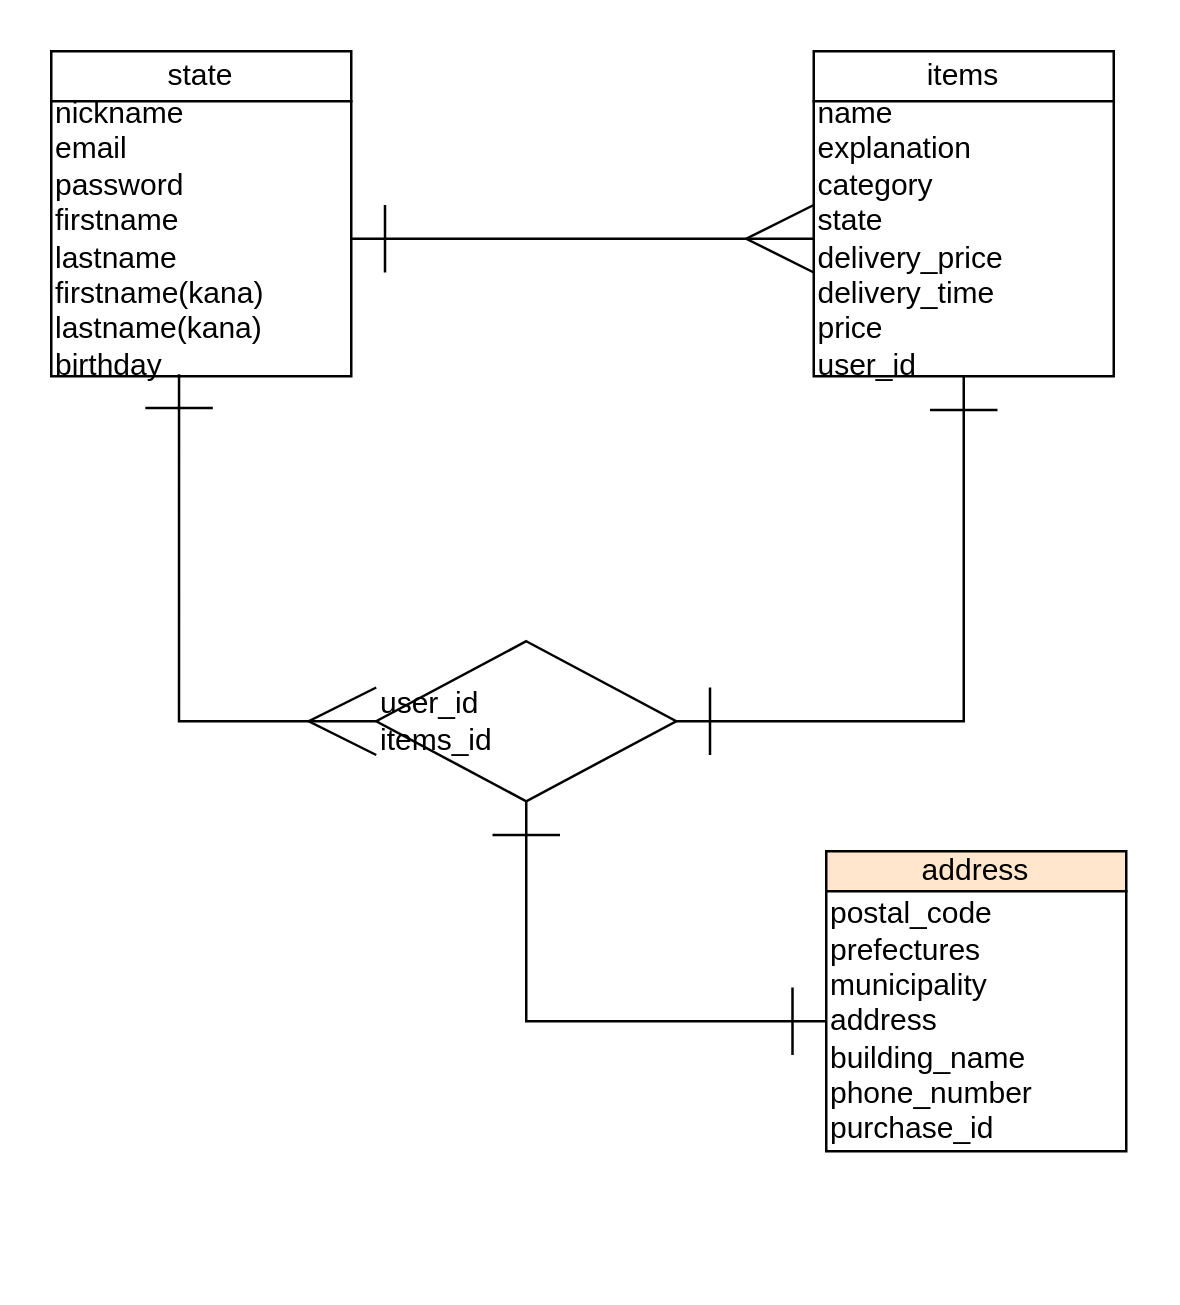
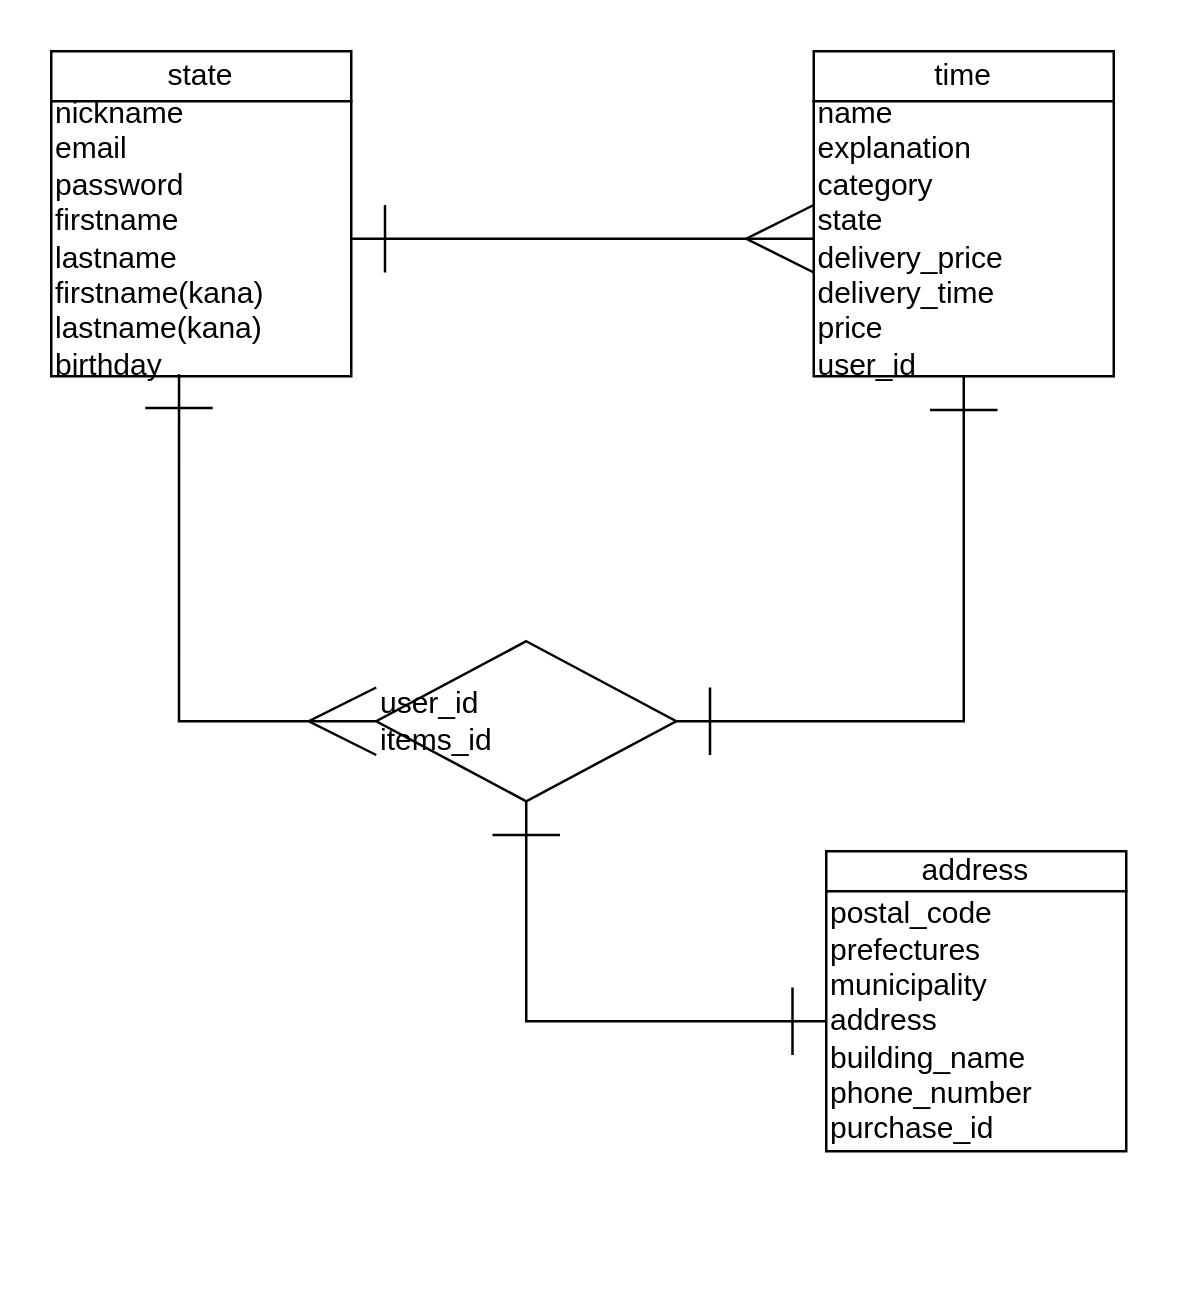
(964, 76) -> (964, 76)
(976, 871) -> (976, 871)
